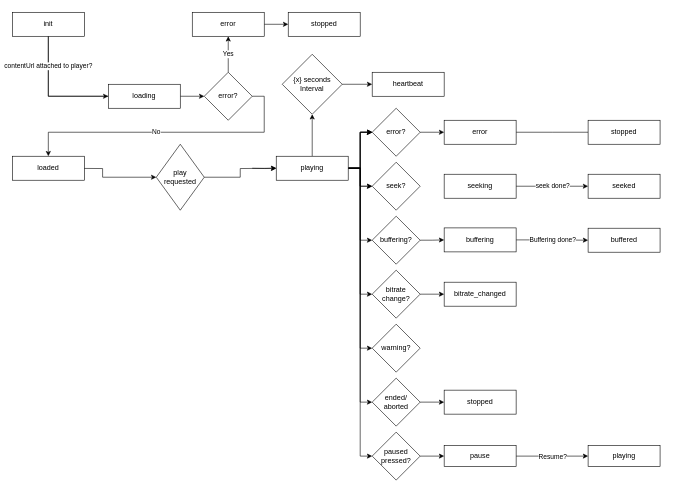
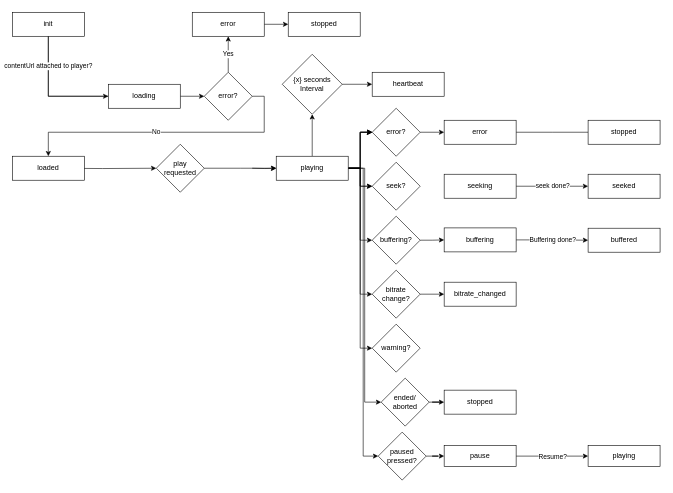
(180, 177) -> (180, 168)
(396, 402) -> (405, 402)
(396, 456) -> (402, 456)
